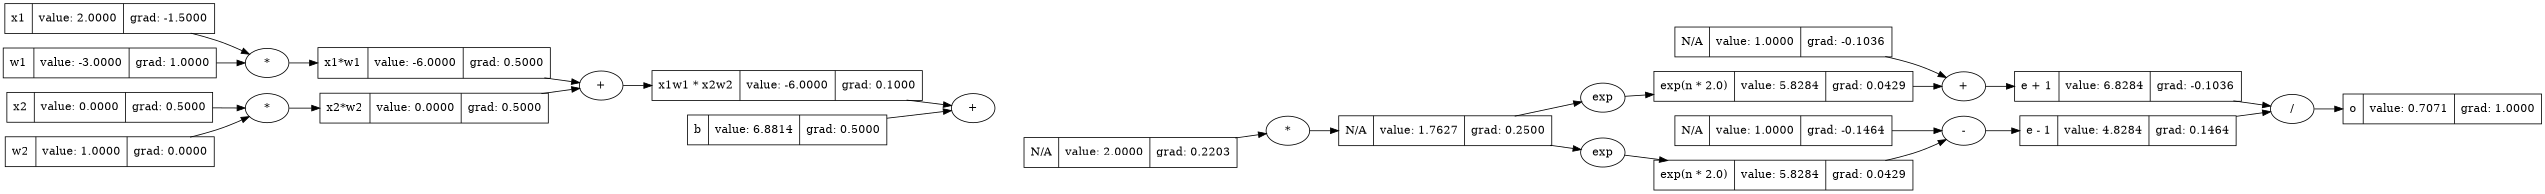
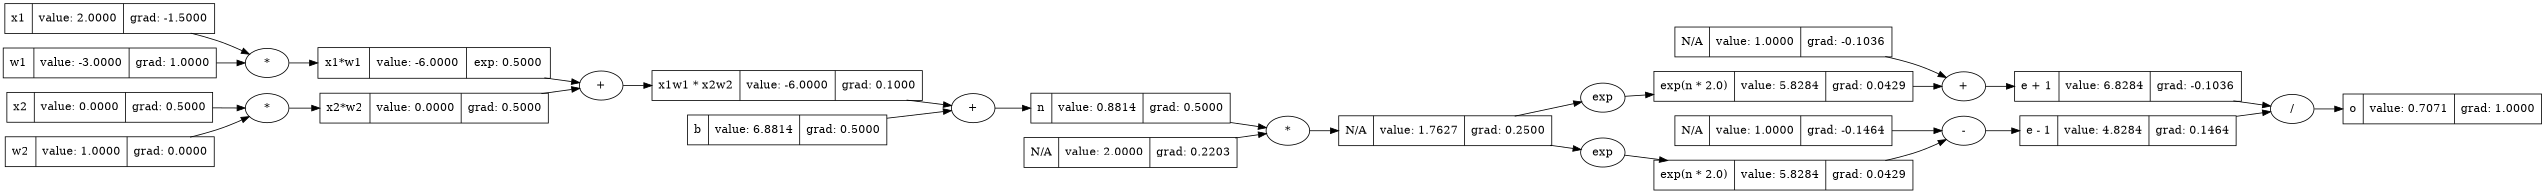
(507, 63) -> (508, 63)
none -> (1131, 108)
